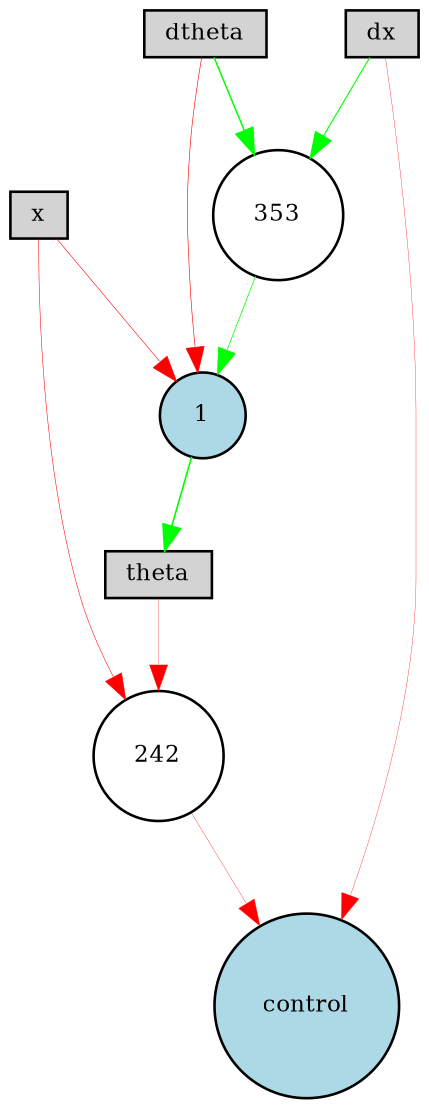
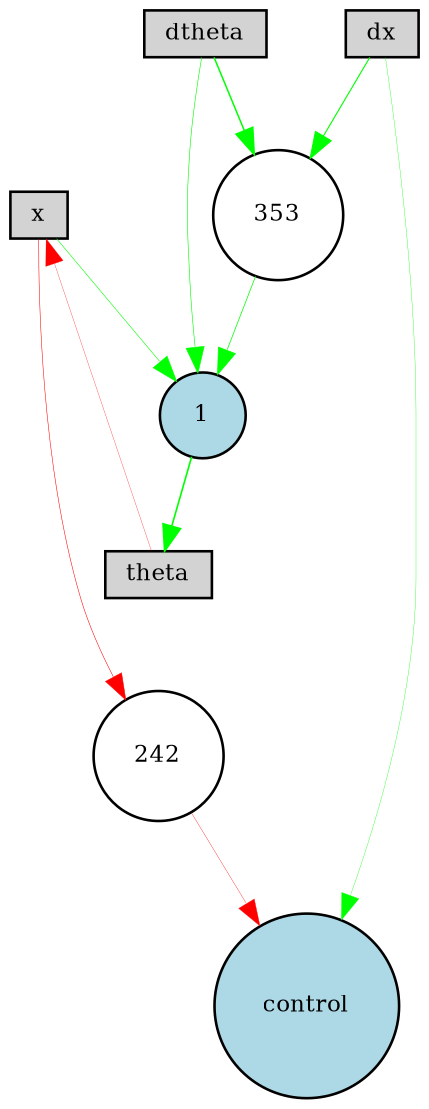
(187, 202) -> (187, 202)
(108, 300) -> (108, 300)
(416, 480) -> (416, 480)
(159, 631) -> (103, 407)
